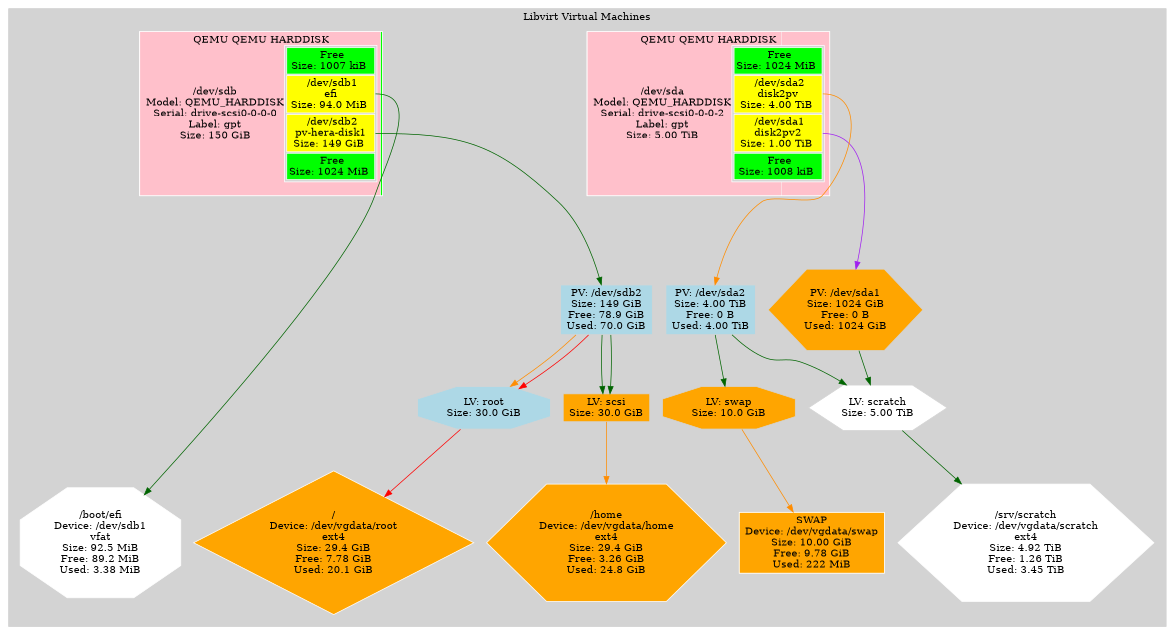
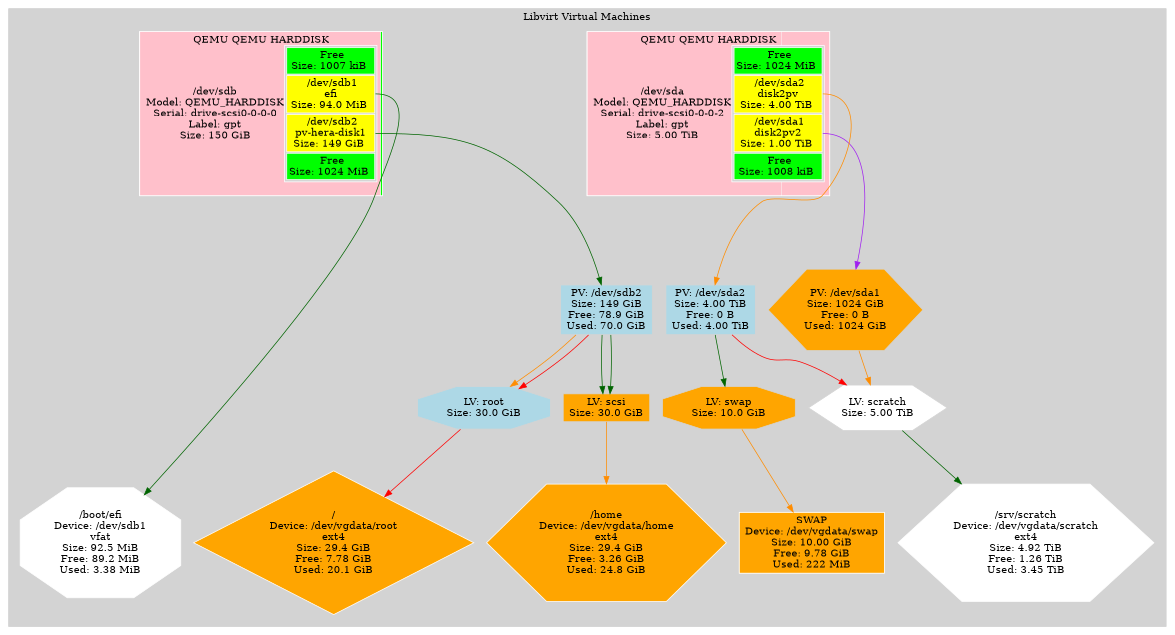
(813, 367) -> (813, 367)
(864, 367) -> (864, 367)
